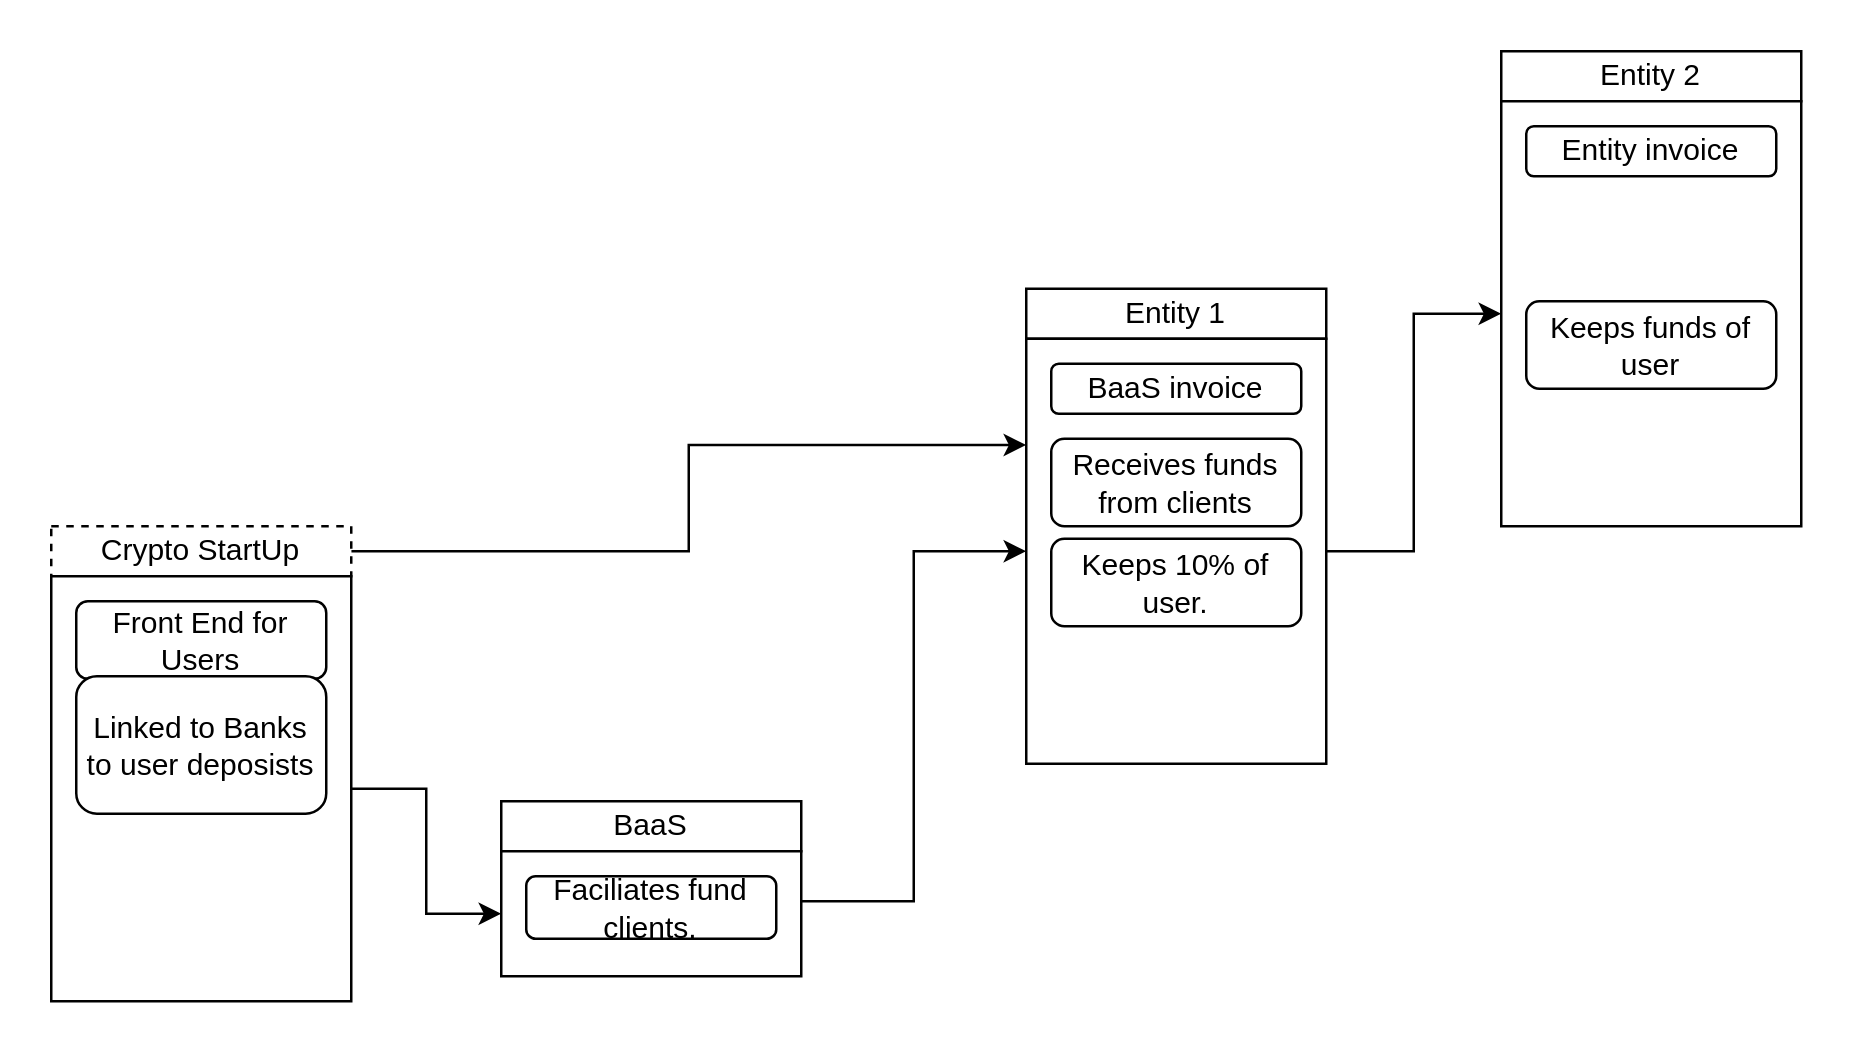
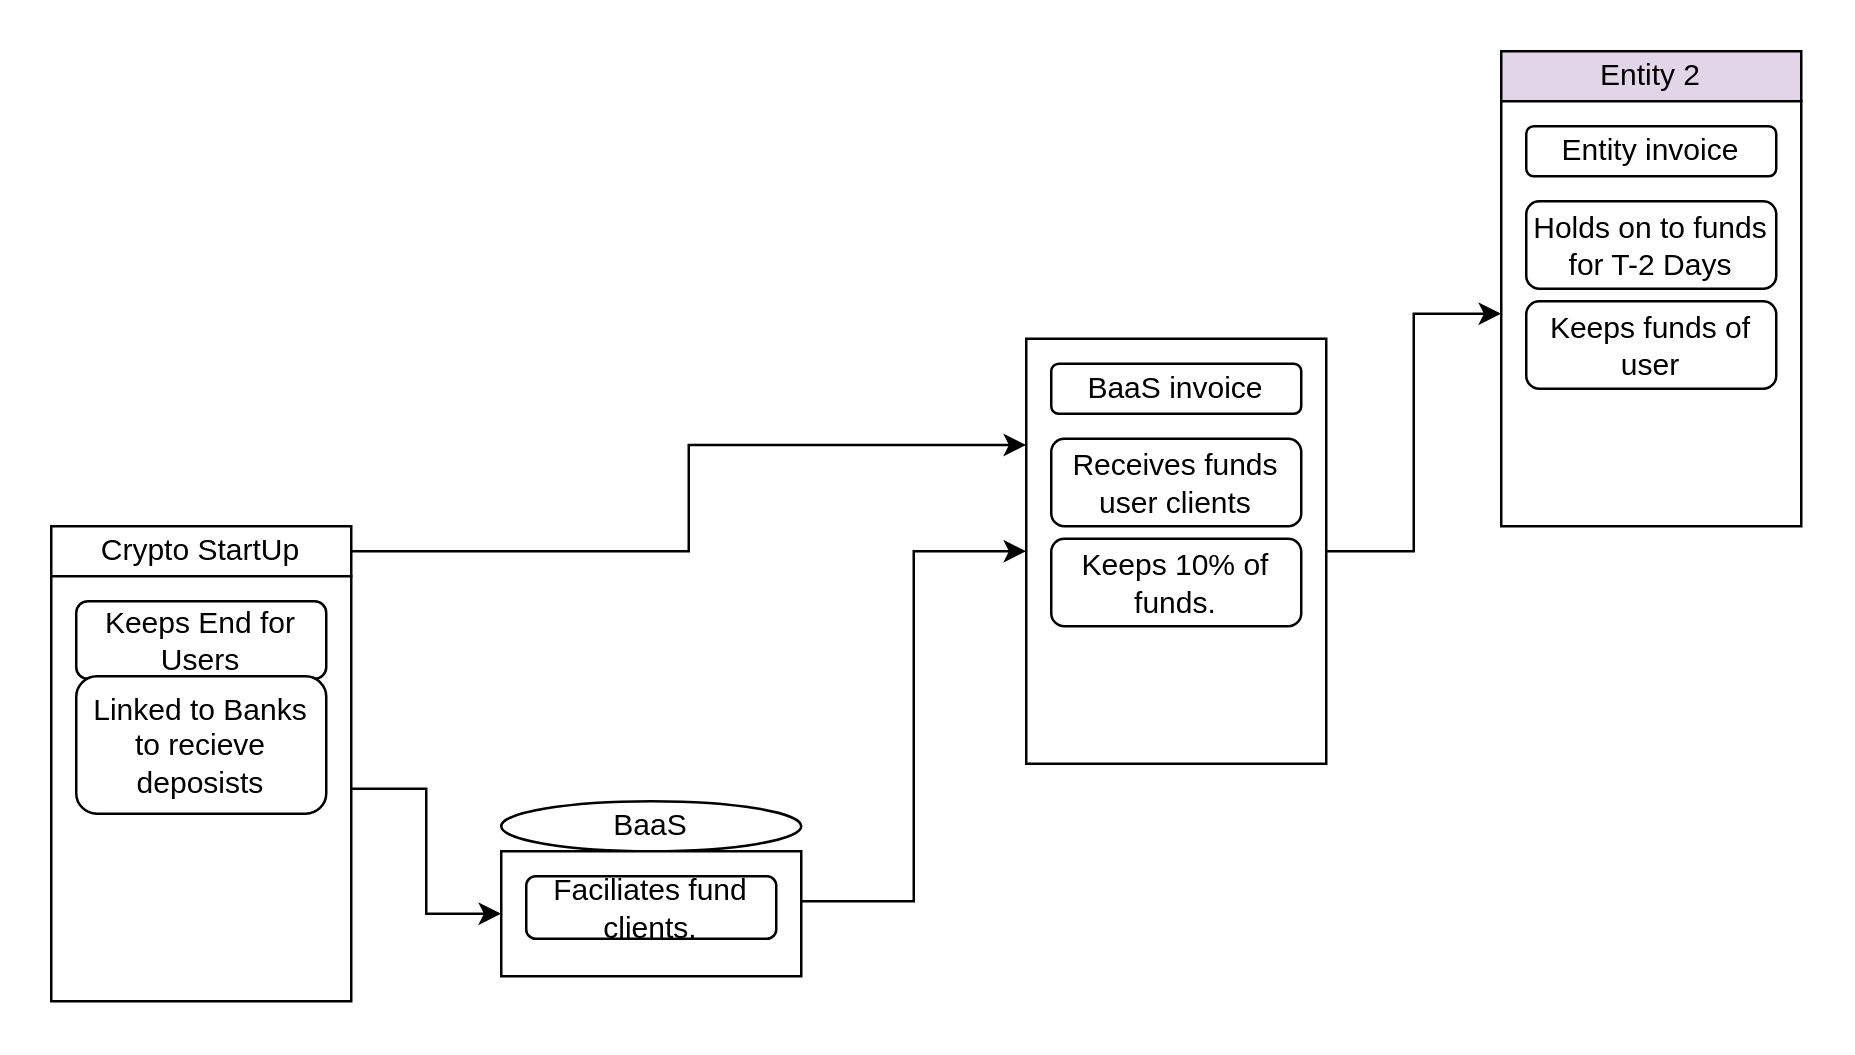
(1651, 76) -> (1651, 76)
none -> (1651, 245)
(1176, 314) -> none
(1176, 484) -> (1176, 484)
(201, 551) -> (201, 551)
(1176, 584) -> (1176, 584)
(201, 641) -> (201, 641)
(201, 746) -> (201, 746)
(651, 826) -> (651, 826)
